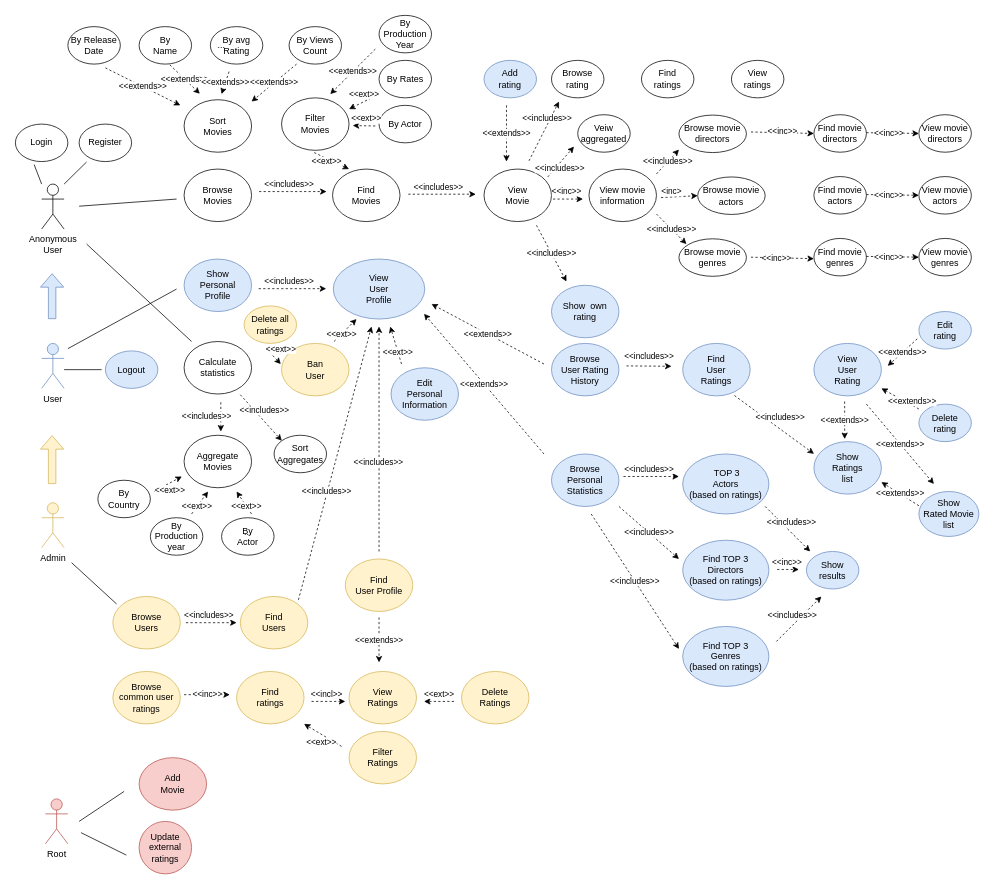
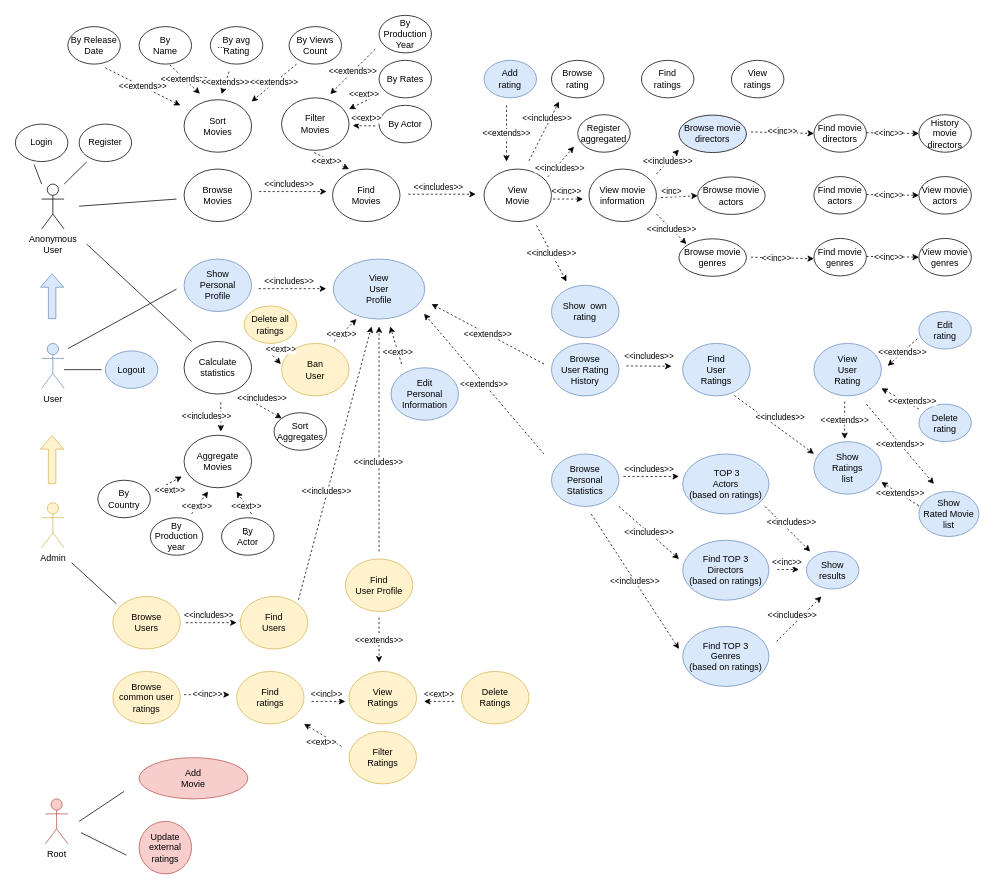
(604, 134) -> (604, 134)
(713, 134) -> (713, 134)
(945, 134) -> (945, 134)
(300, 454) -> (300, 432)
(173, 784) -> (194, 779)
